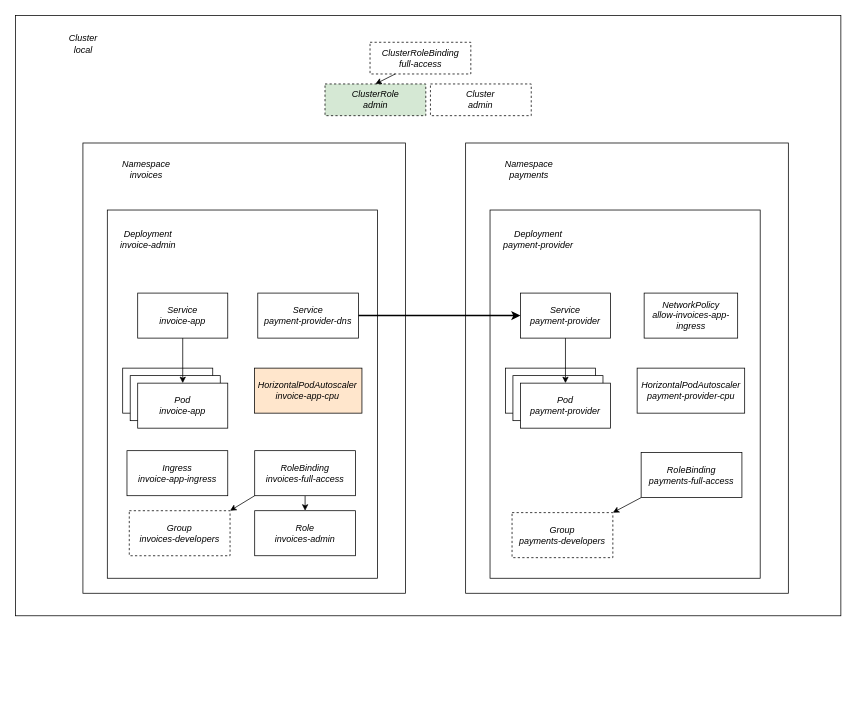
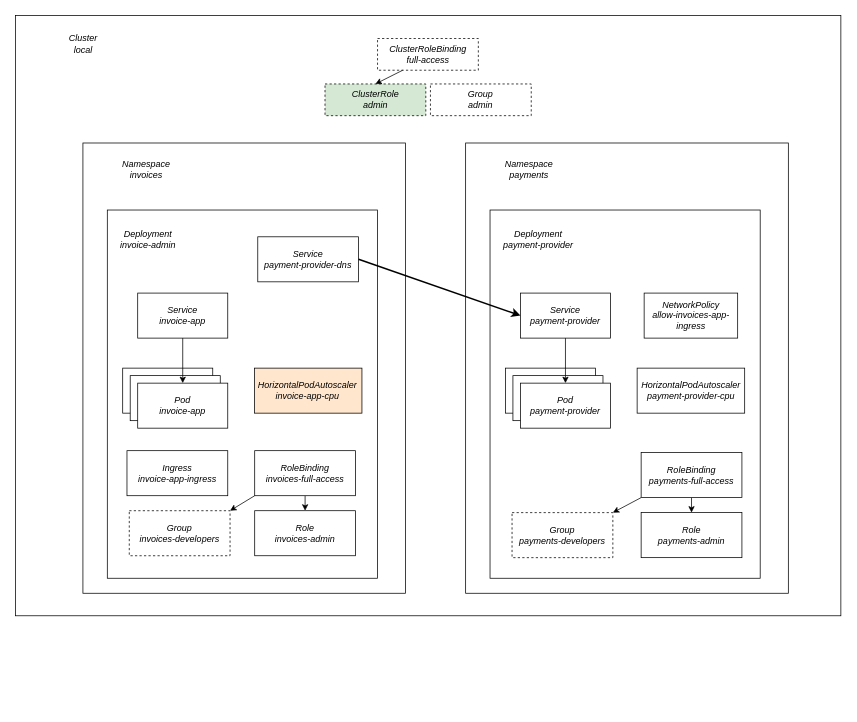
(420, 58) -> (428, 54)
(480, 99) -> (480, 99)
(308, 315) -> (308, 259)
none -> (691, 502)
none -> (691, 535)
